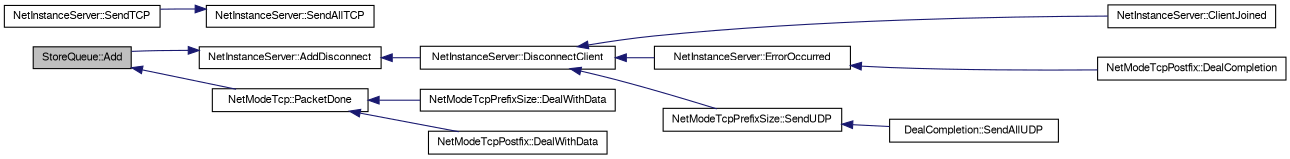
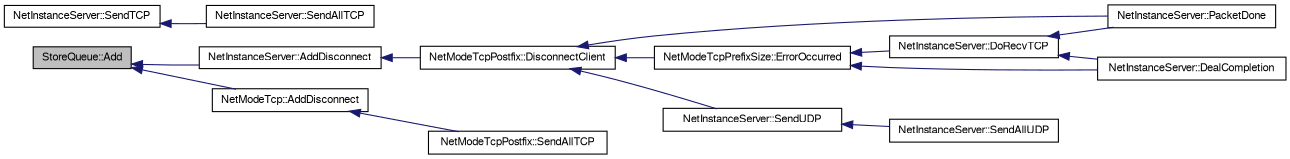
(178, 9) -> (189, 24)
(1192, 16) -> (1192, 16)
none -> (974, 47)
(160, 51) -> (171, 65)
(518, 58) -> (518, 58)
(752, 58) -> (752, 58)
(1192, 69) -> (1192, 69)
(290, 100) -> (290, 100)
(518, 100) -> none
(752, 120) -> (752, 120)
(974, 131) -> (974, 131)
(518, 143) -> (518, 143)
